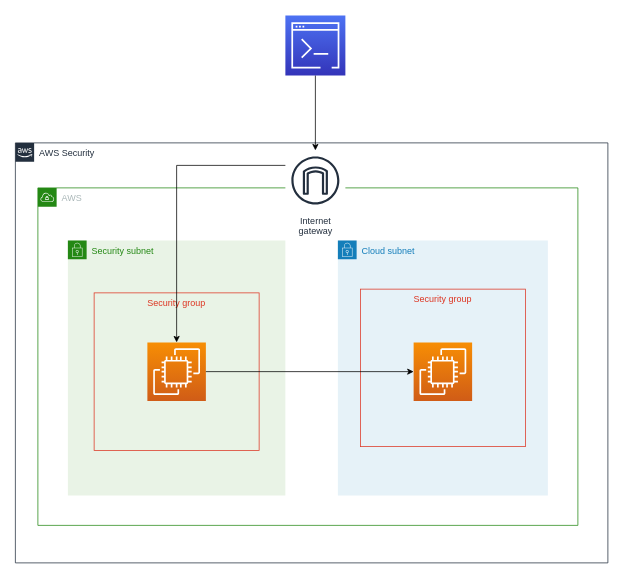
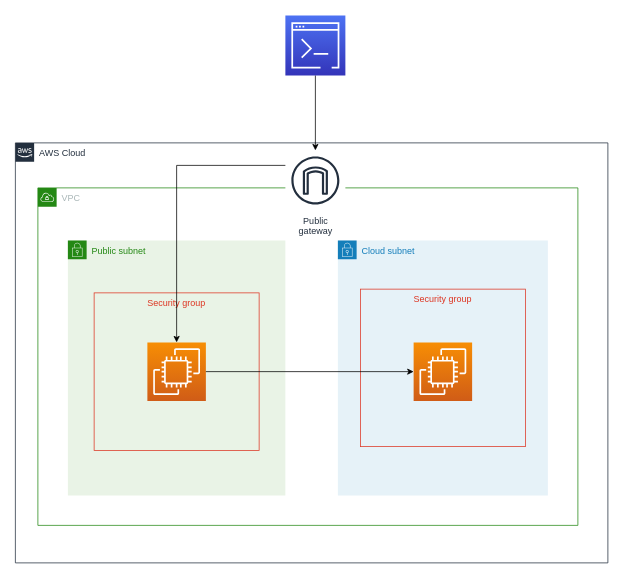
(67, 154) -> (60, 154)
(69, 199) -> (69, 199)
(316, 226) -> (316, 226)
(127, 251) -> (121, 251)
